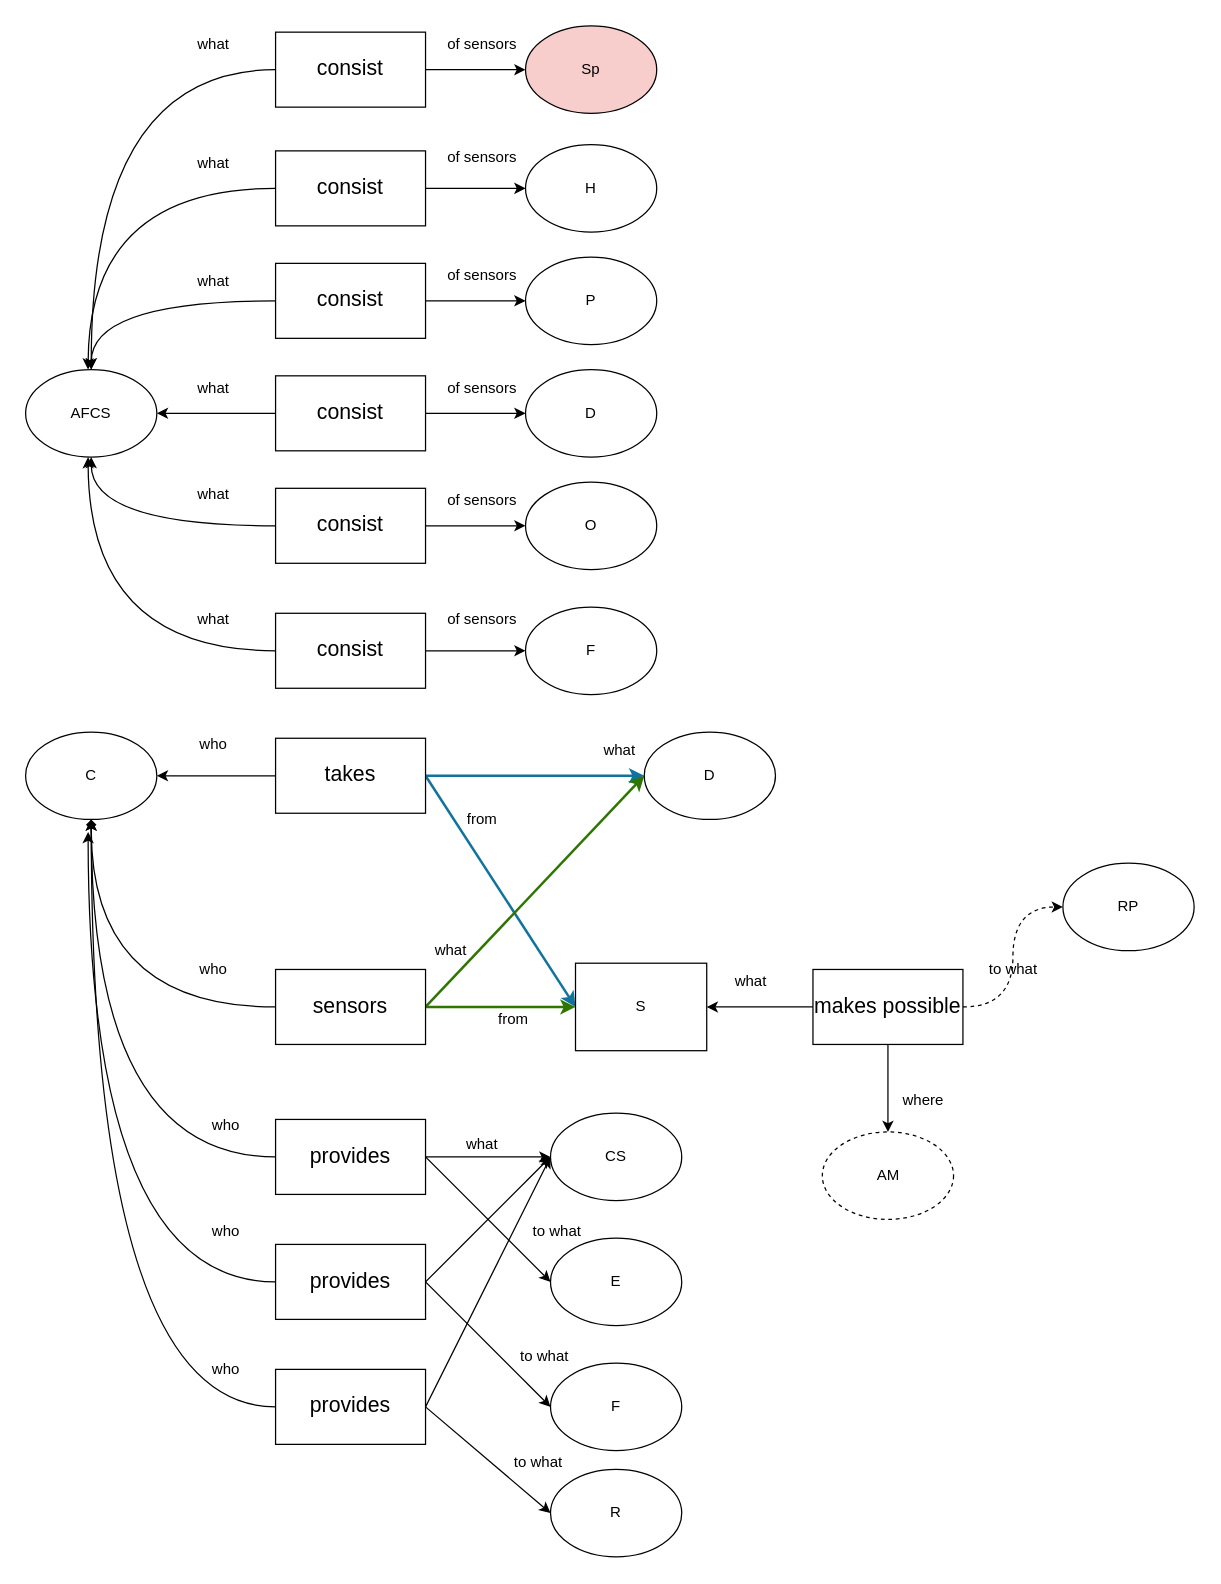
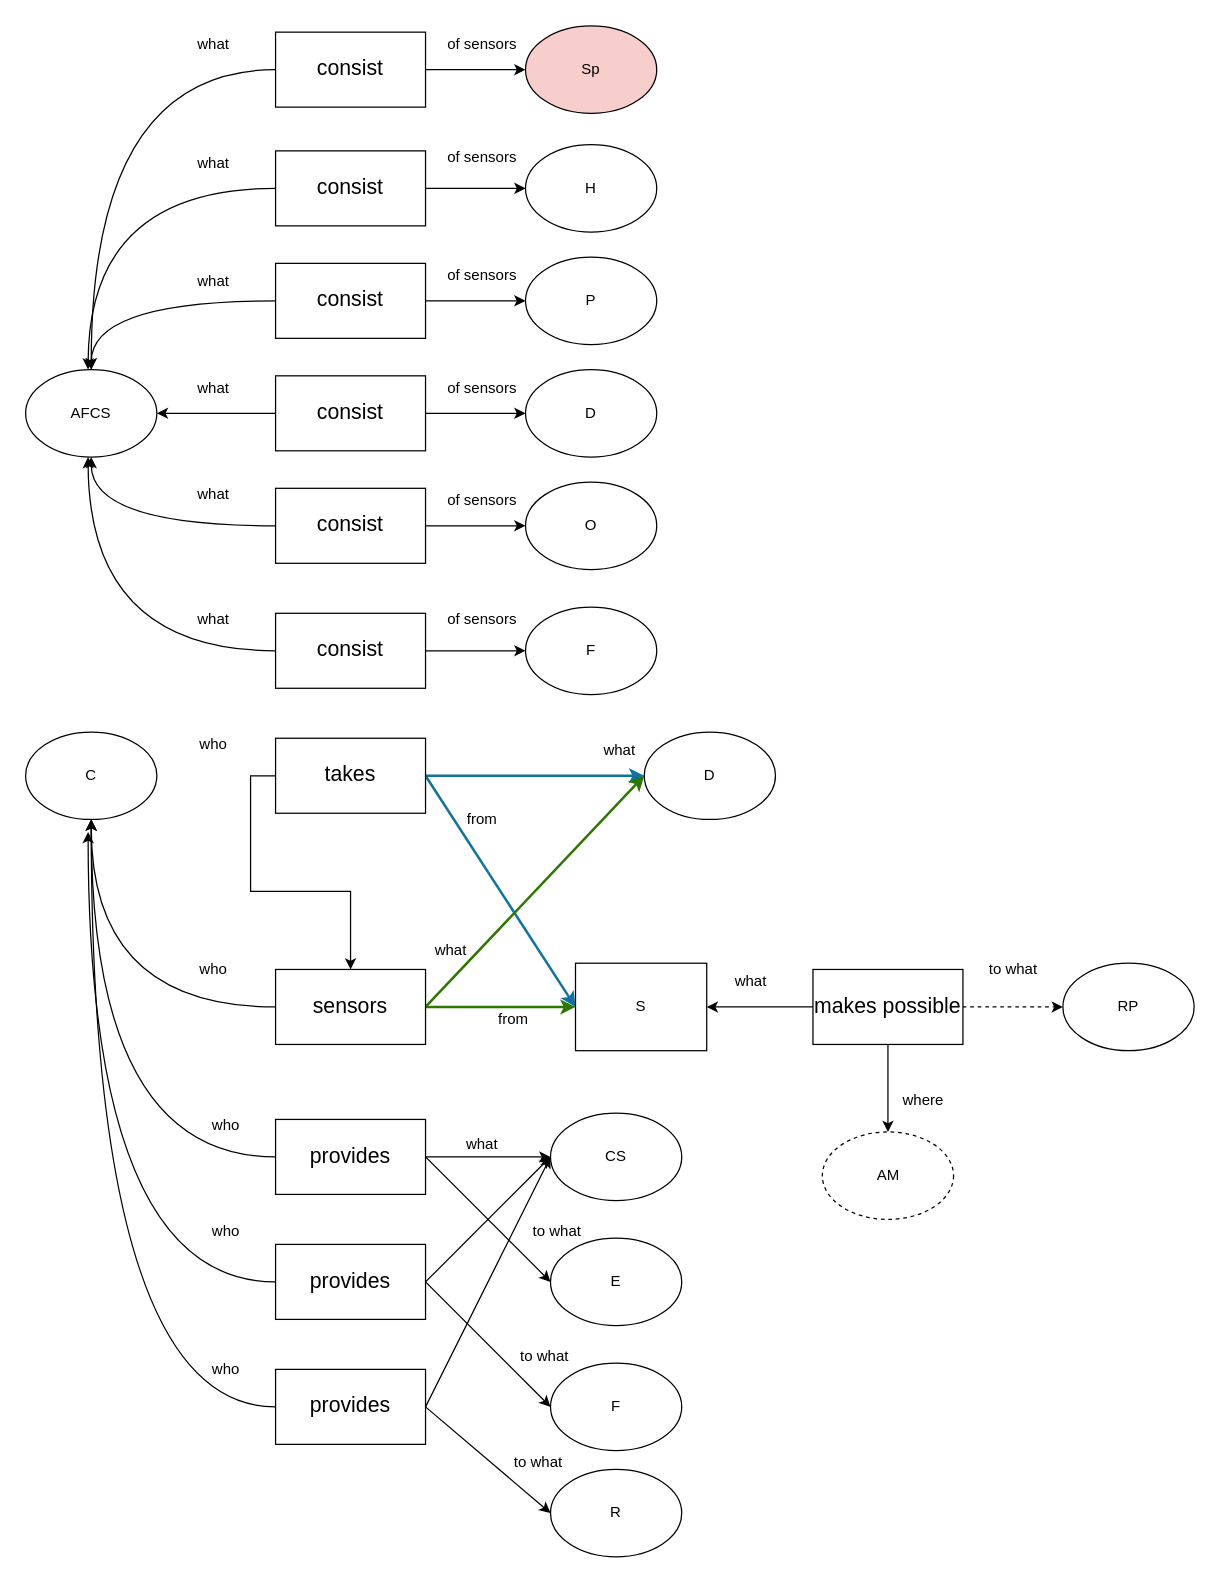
(209, 776) -> (278, 891)
(1129, 907) -> (1129, 1007)
(124, 947) -> (125, 947)
